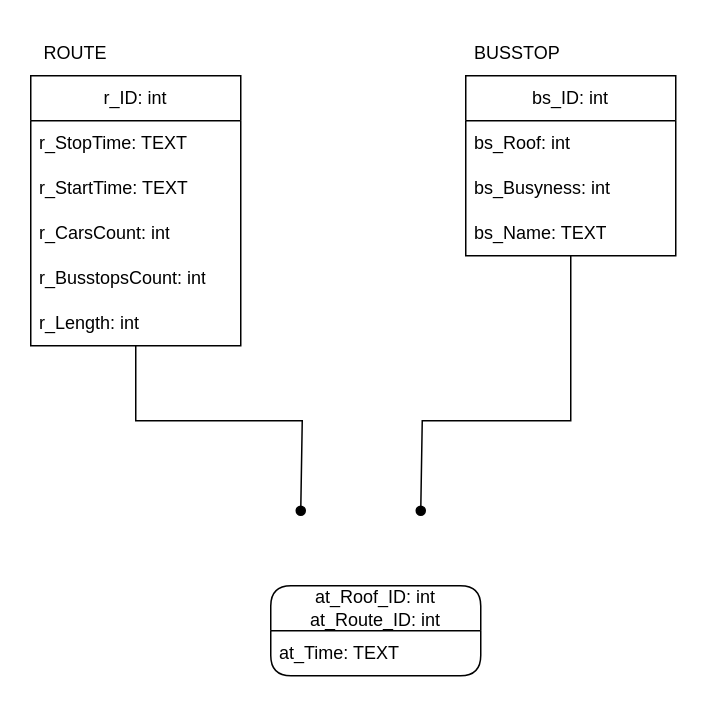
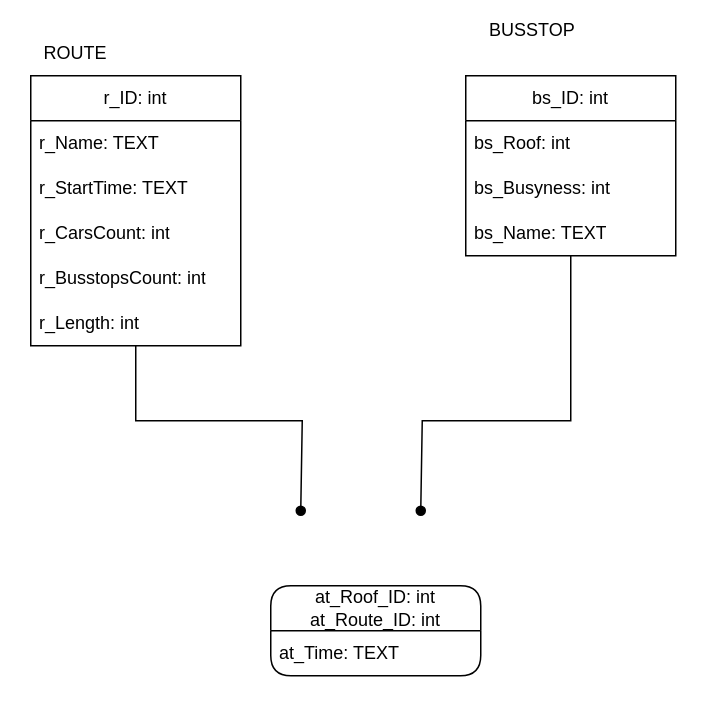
(526, 53) -> (541, 31)
(113, 143) -> (96, 143)
